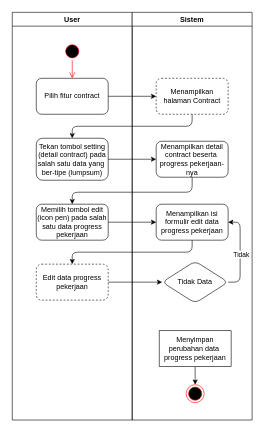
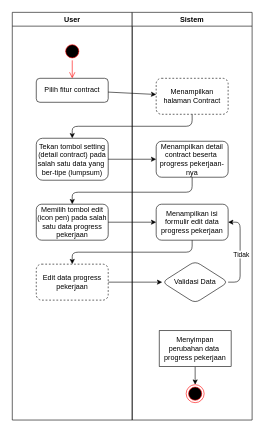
(72, 96) -> (72, 90)
(195, 282) -> (195, 282)
